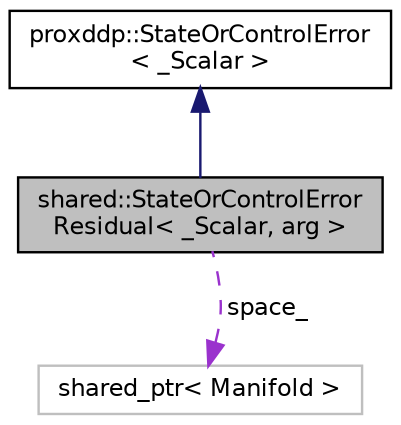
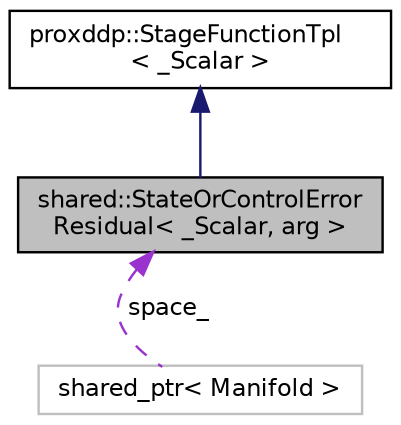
(200, 49) -> (200, 49)
(220, 297) -> (121, 324)
